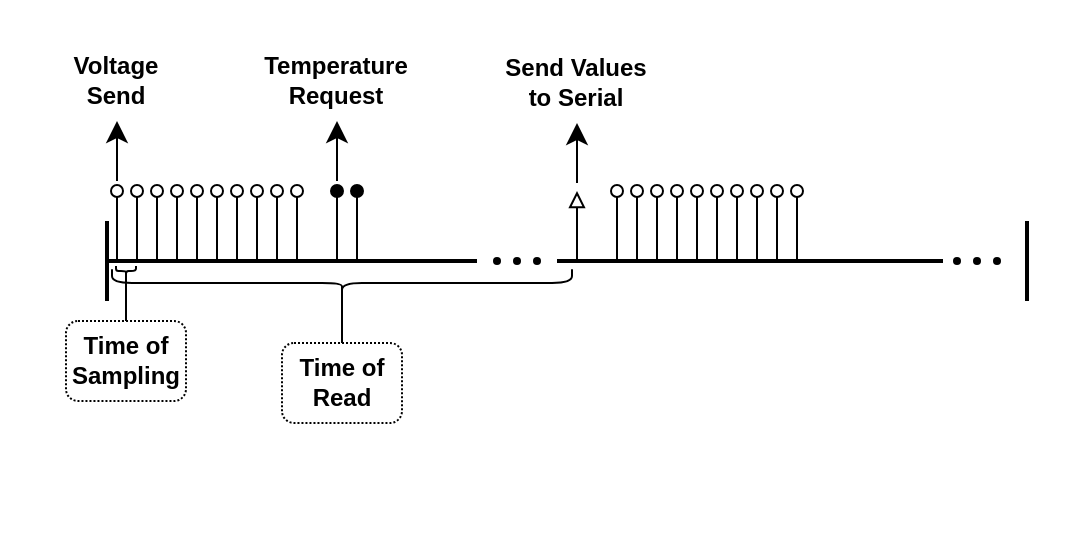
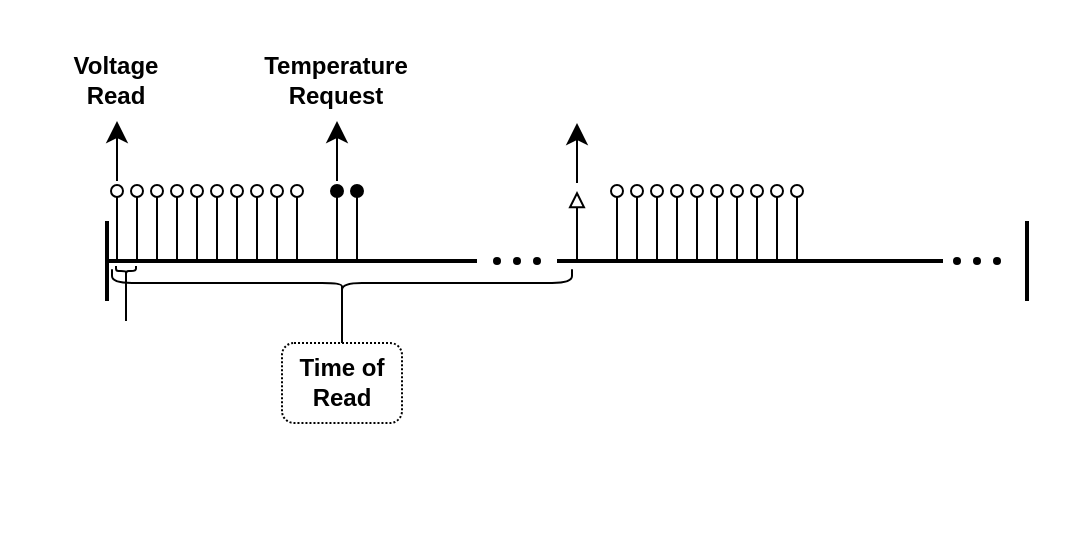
(117, 81) -> (117, 81)
(577, 83) -> none
(126, 361) -> none
